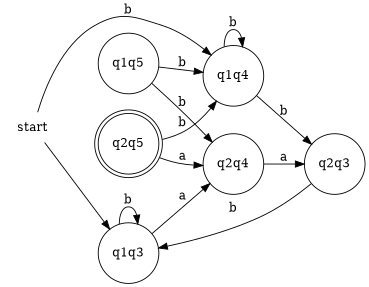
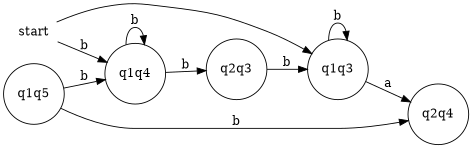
(129, 144) -> none
(280, 164) -> none
